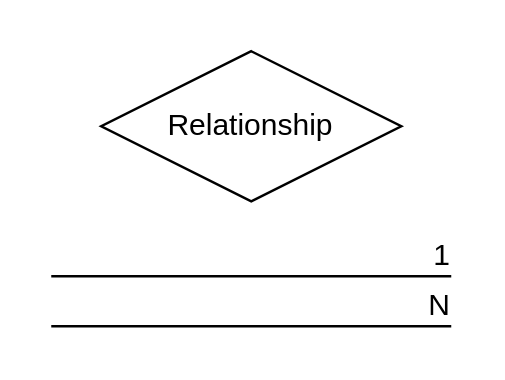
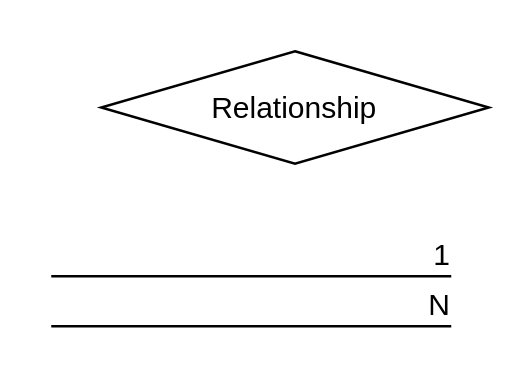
(251, 126) -> (295, 108)
